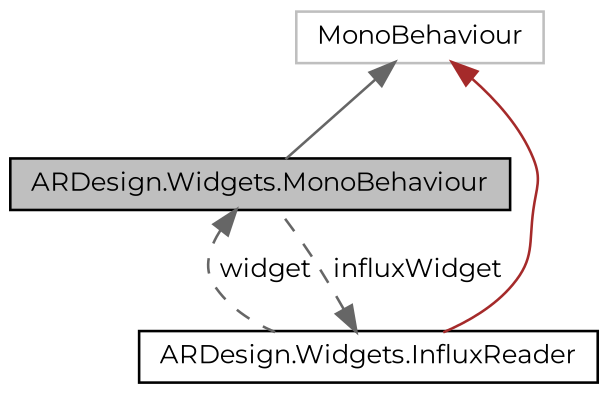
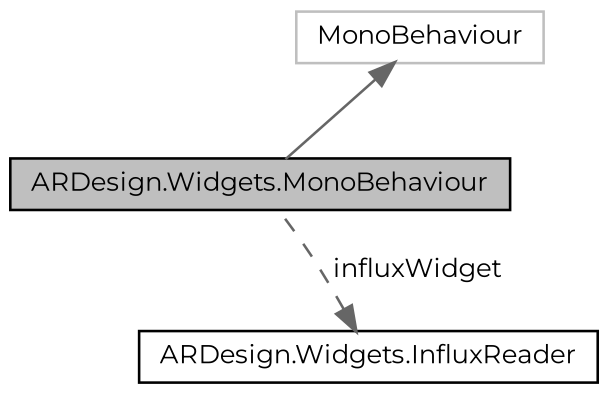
(533, 215) -> none
(220, 293) -> none
